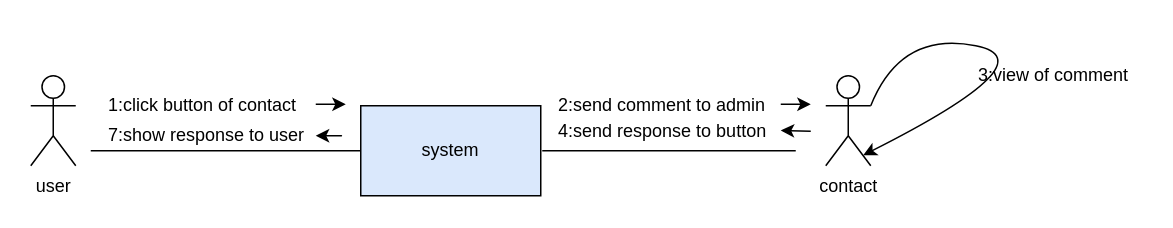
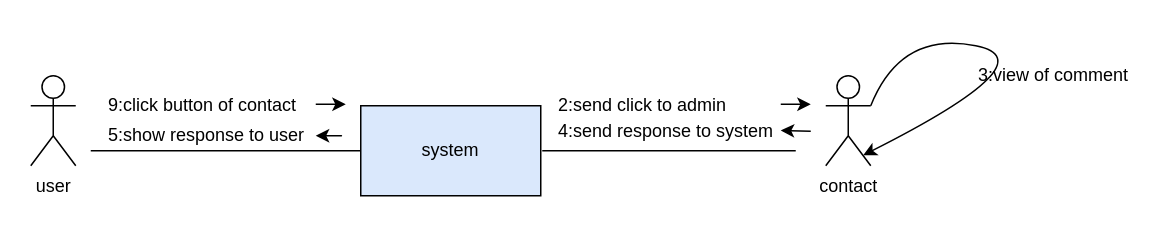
(221, 106) -> (221, 106)
(663, 106) -> (648, 106)
(675, 132) -> (675, 132)
(215, 136) -> (215, 136)
